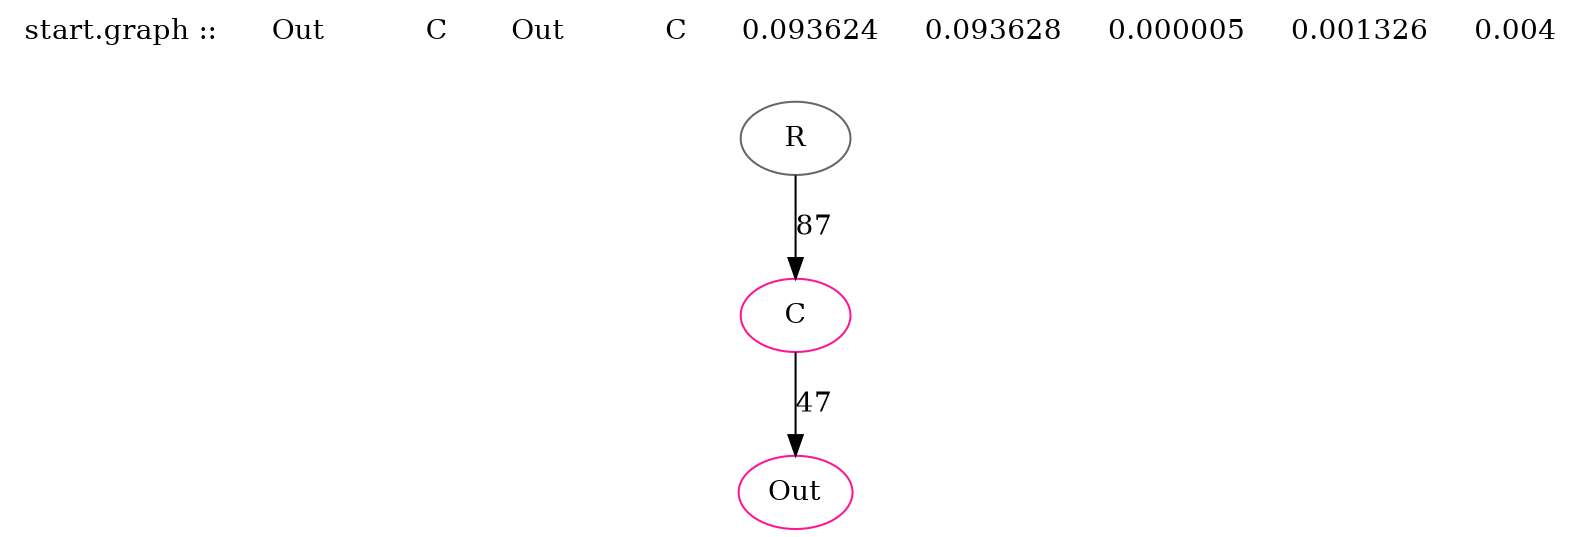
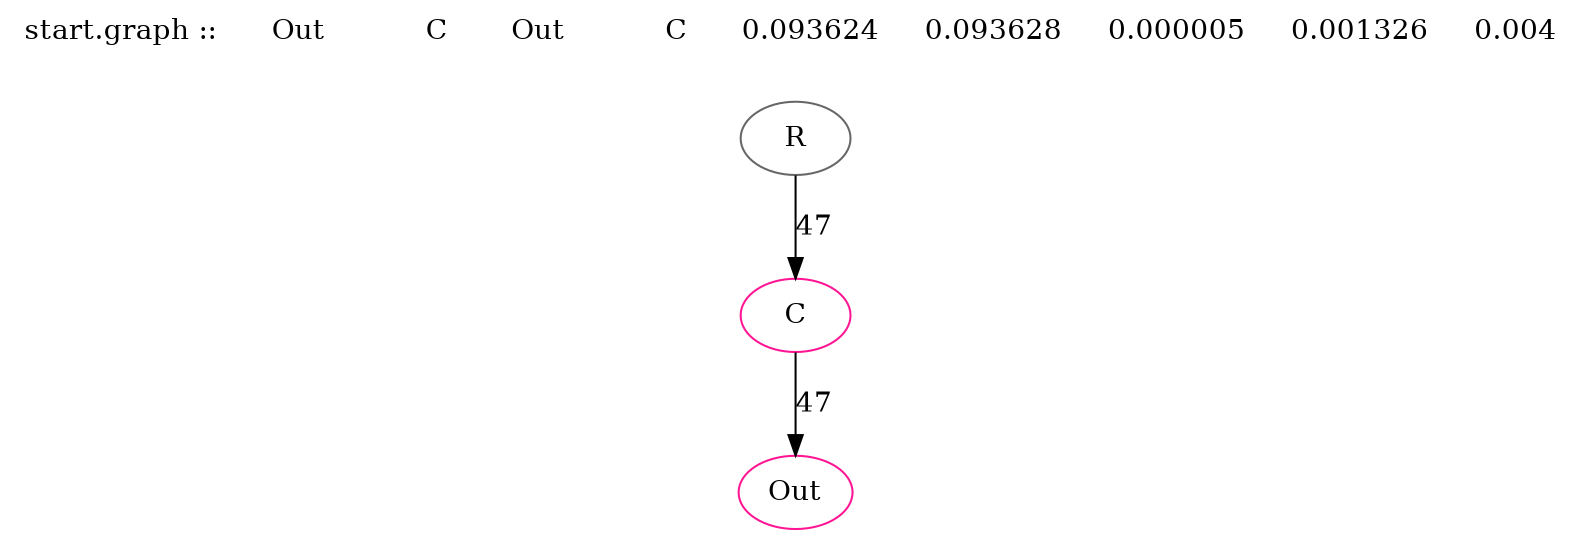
(815, 227) -> (815, 227)
